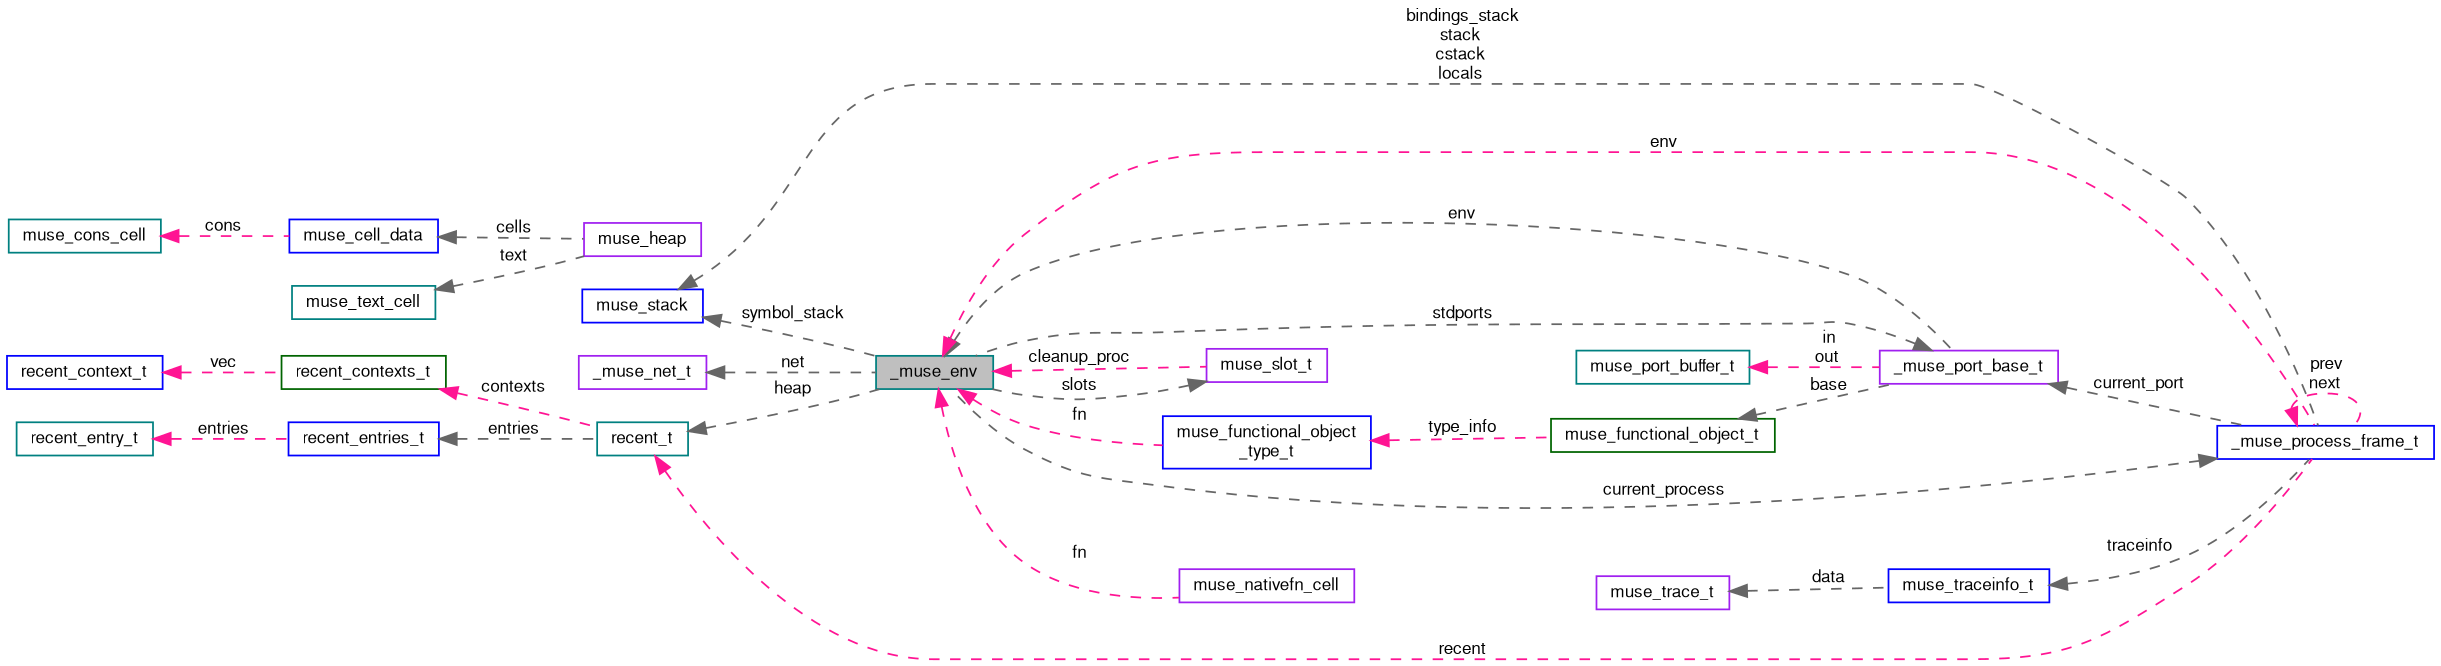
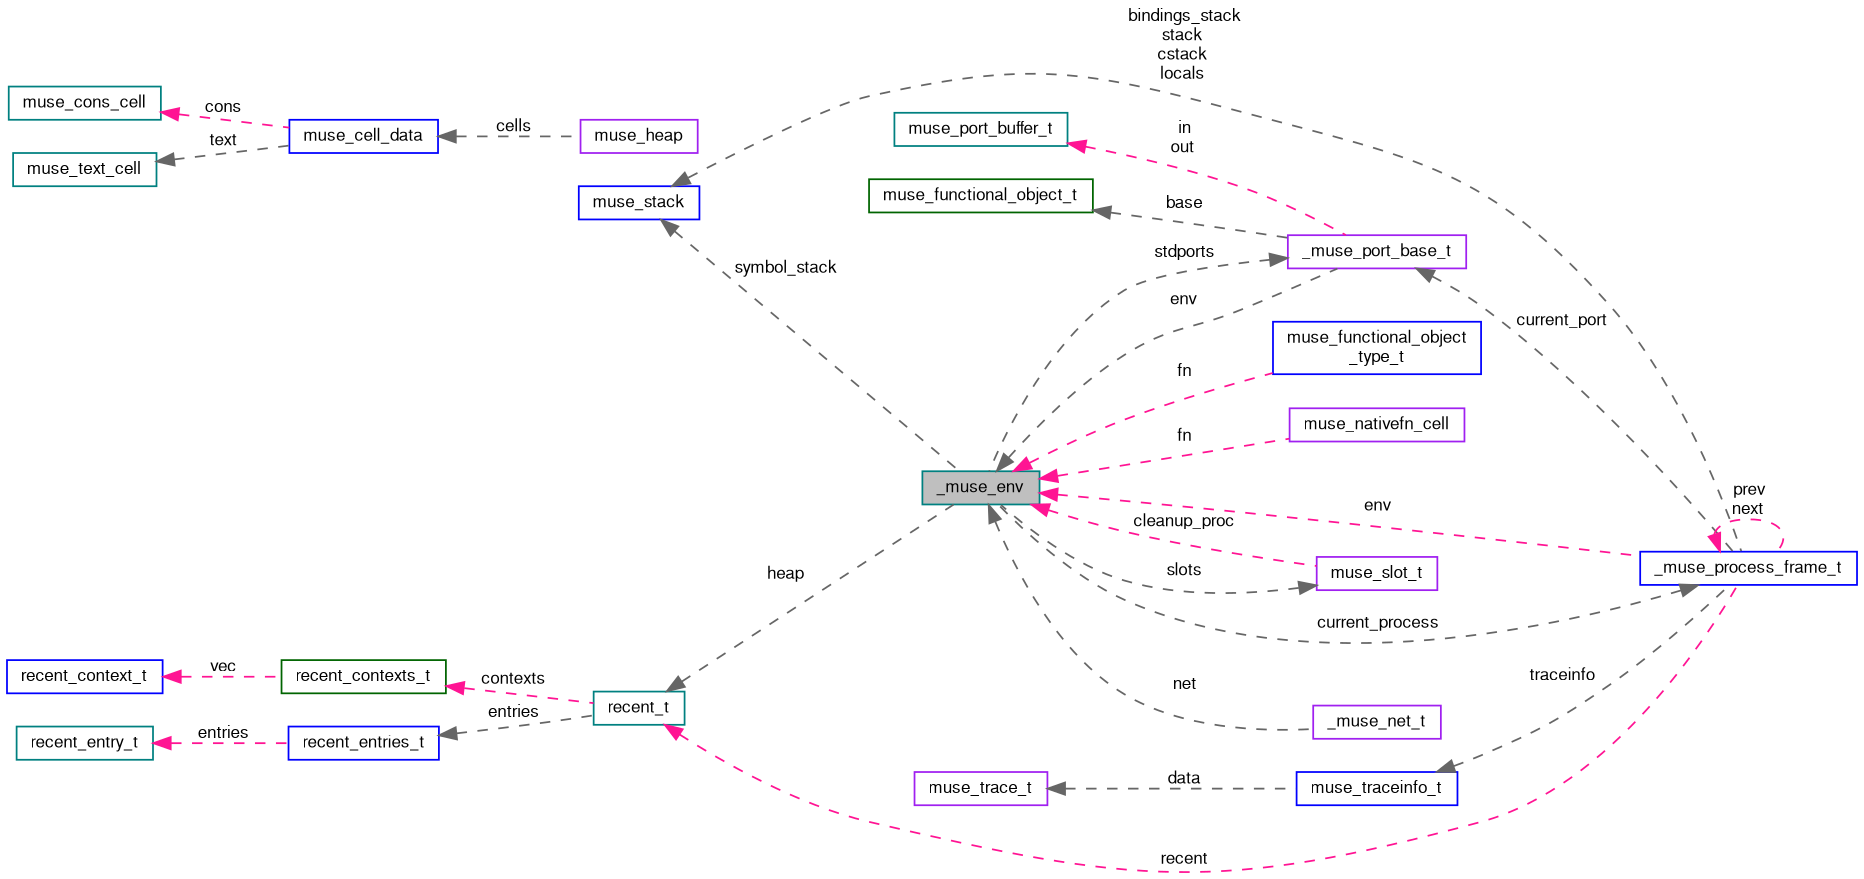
(519, 272) -> (232, 153)
(800, 372) -> (1114, 687)
(1470, 439) -> none
